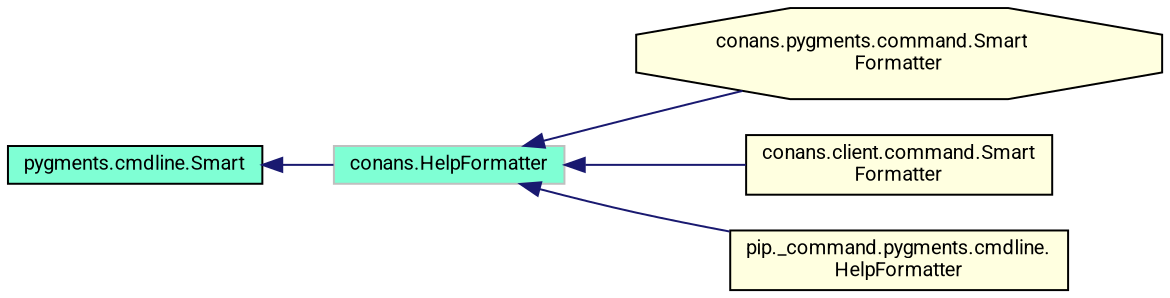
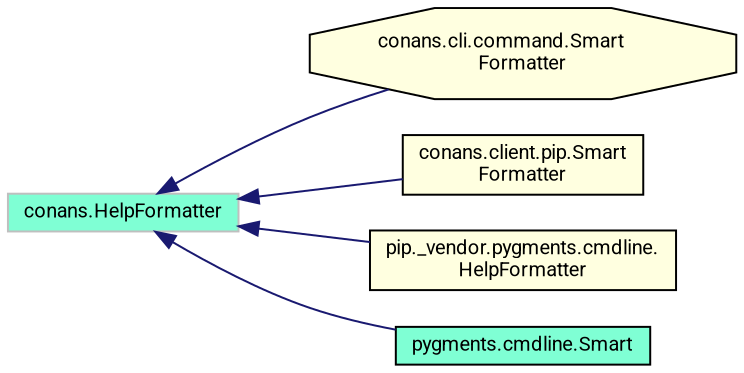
(899, 54) -> (523, 54)
(308, 165) -> (280, 297)
(899, 165) -> (523, 165)
(899, 260) -> (523, 260)
